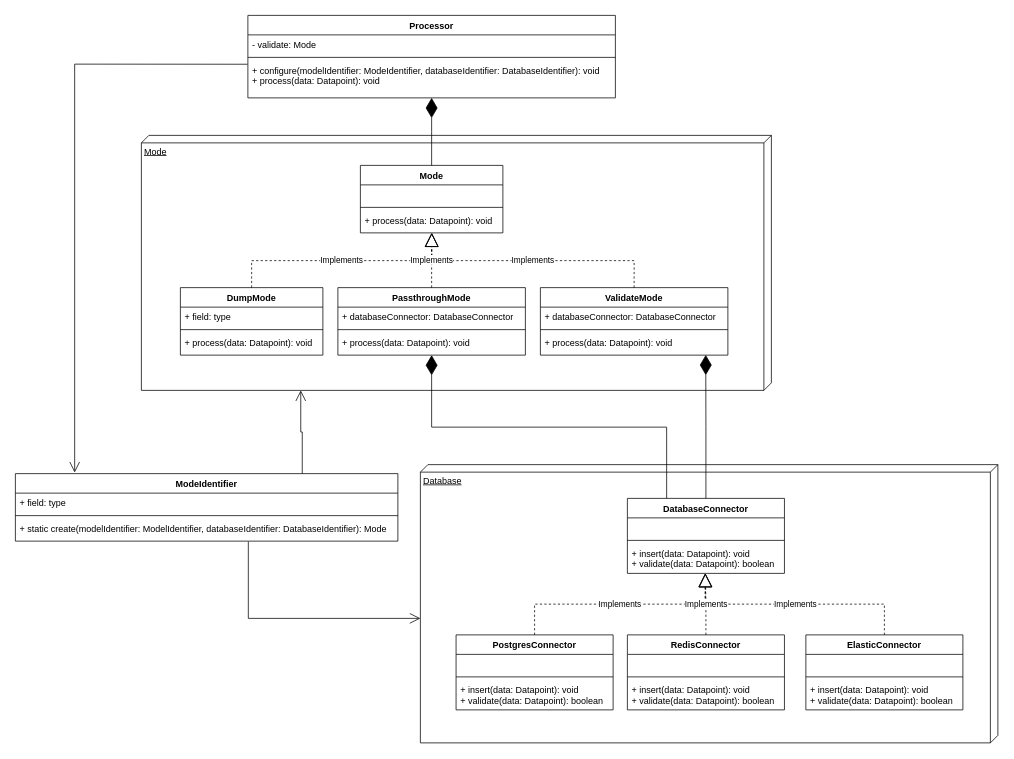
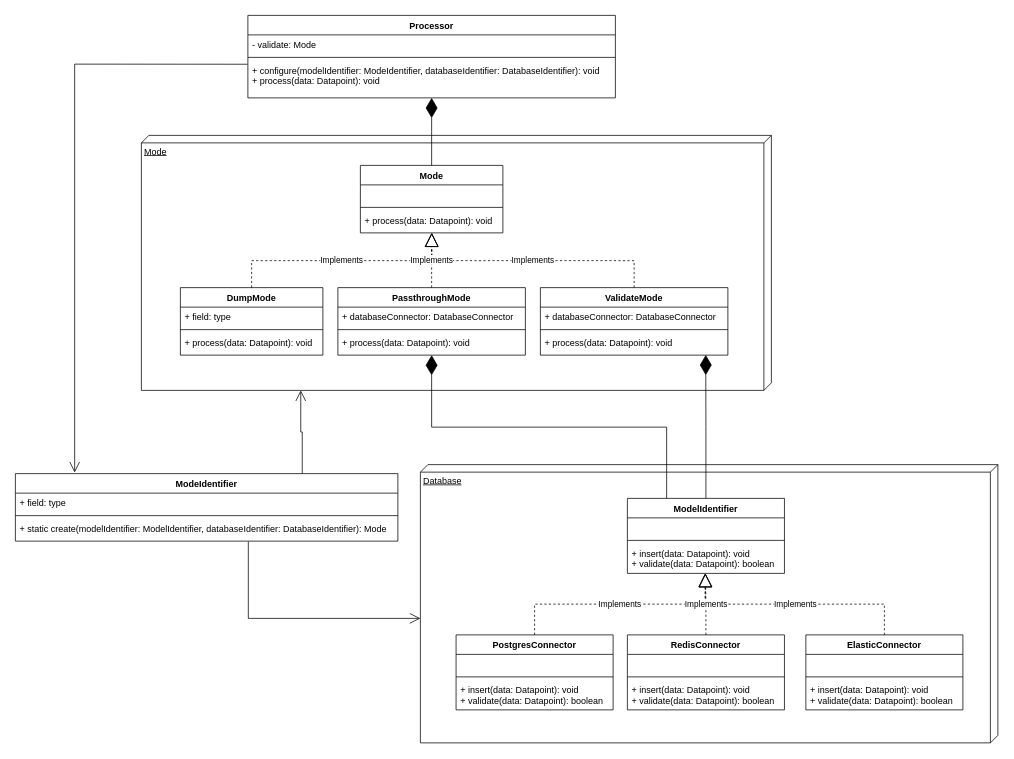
(706, 509) -> (706, 509)
